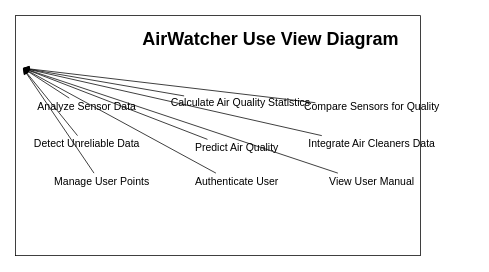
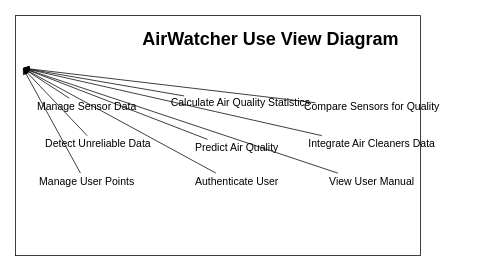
(87, 106) -> (87, 106)
(87, 147) -> (98, 147)
(102, 184) -> (87, 184)
